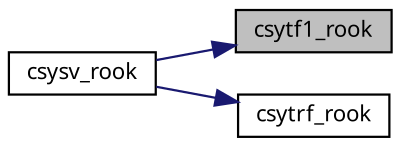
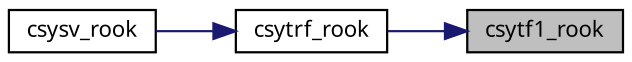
(185, 55) -> (416, 31)
